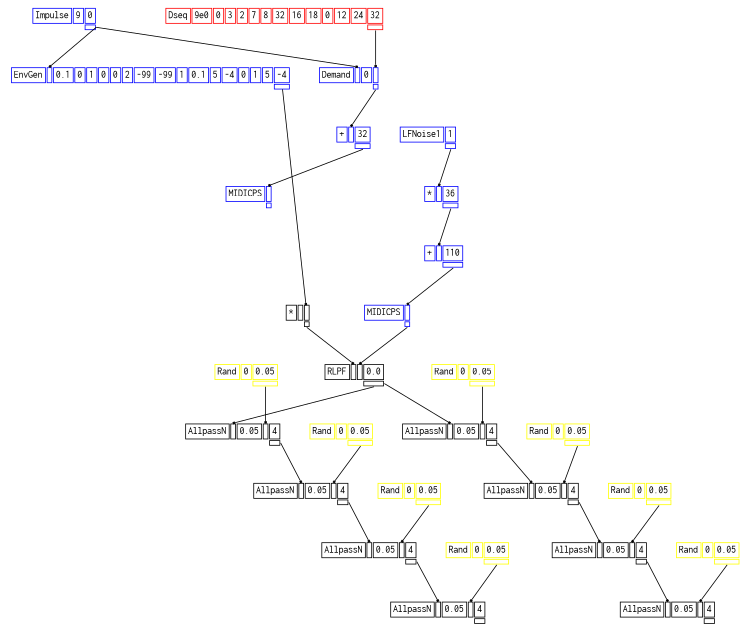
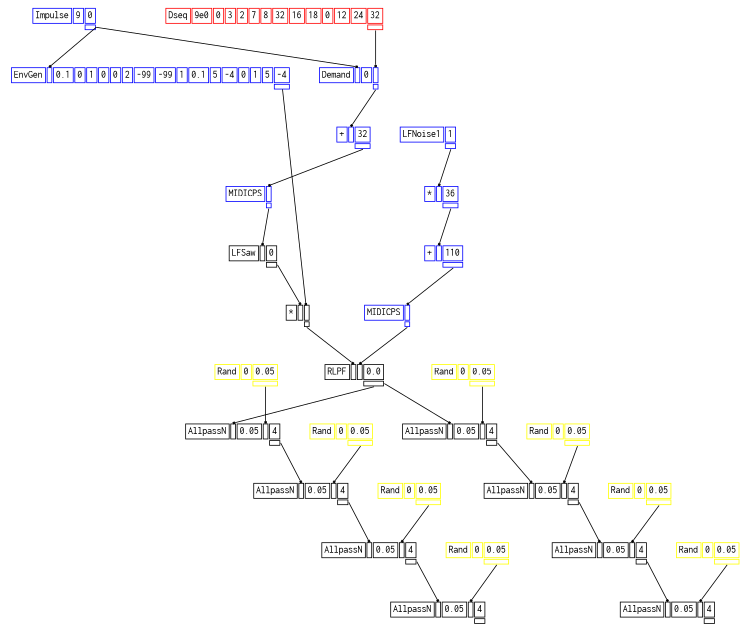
none -> (253, 256)
